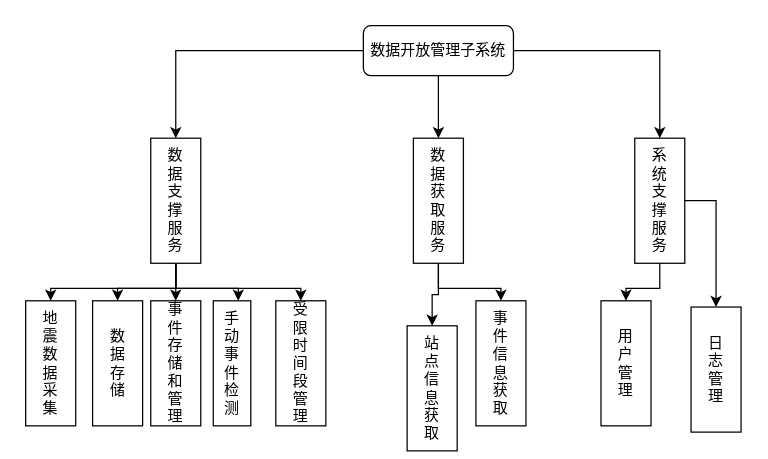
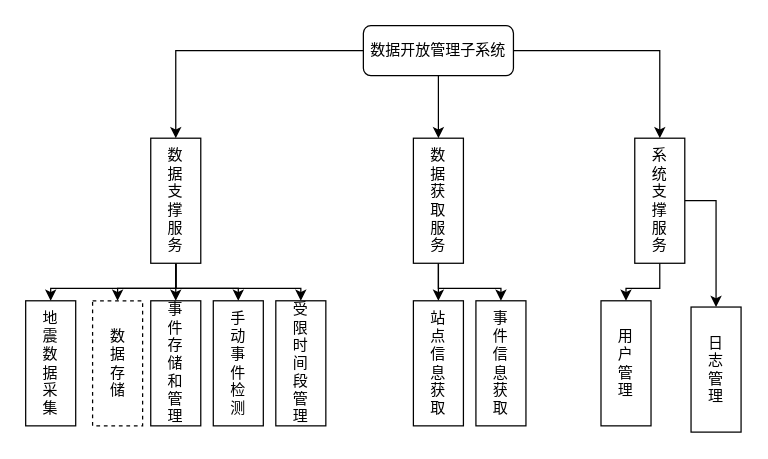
(118, 363) -> (118, 363)
(232, 363) -> (238, 363)
(432, 388) -> (438, 363)
